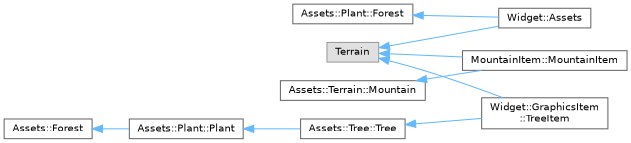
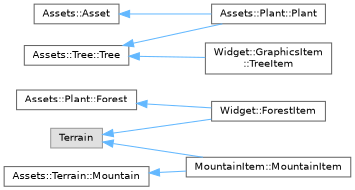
(545, 18) -> (269, 111)
(458, 82) -> none
(48, 129) -> (77, 14)
(277, 129) -> (178, 34)
